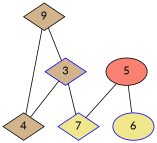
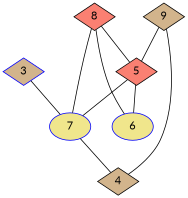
none -> (95, 17)
(55, 44) -> (150, 44)
(127, 72) -> (136, 72)
(45, 99) -> (96, 156)
(79, 127) -> (70, 127)
